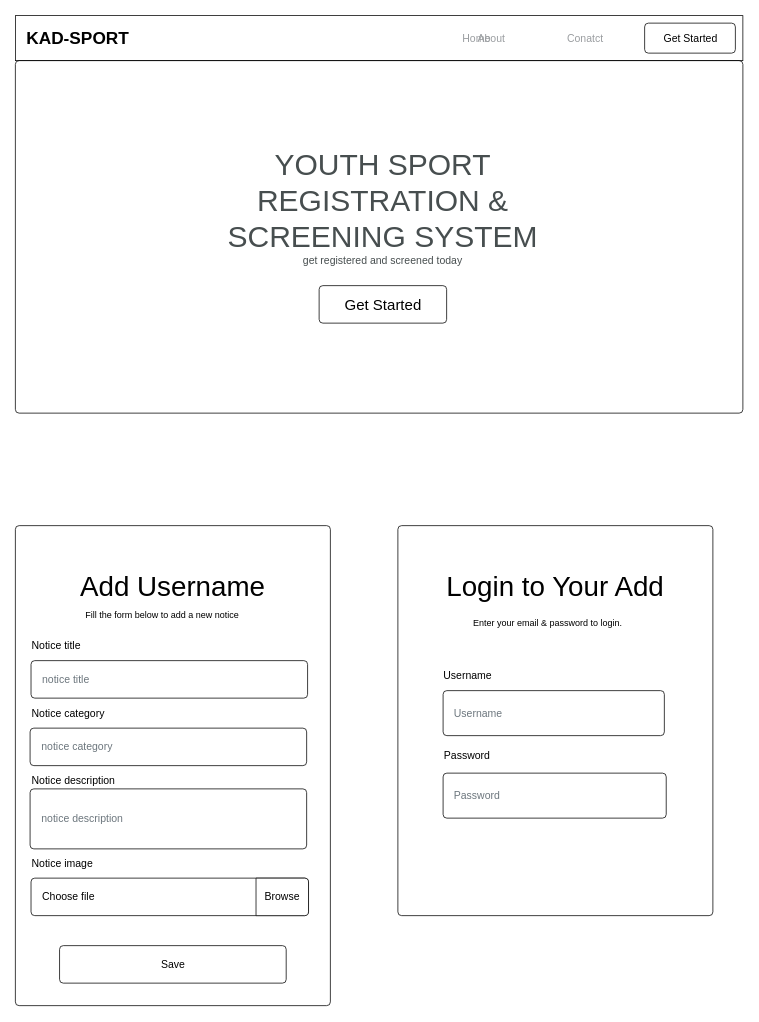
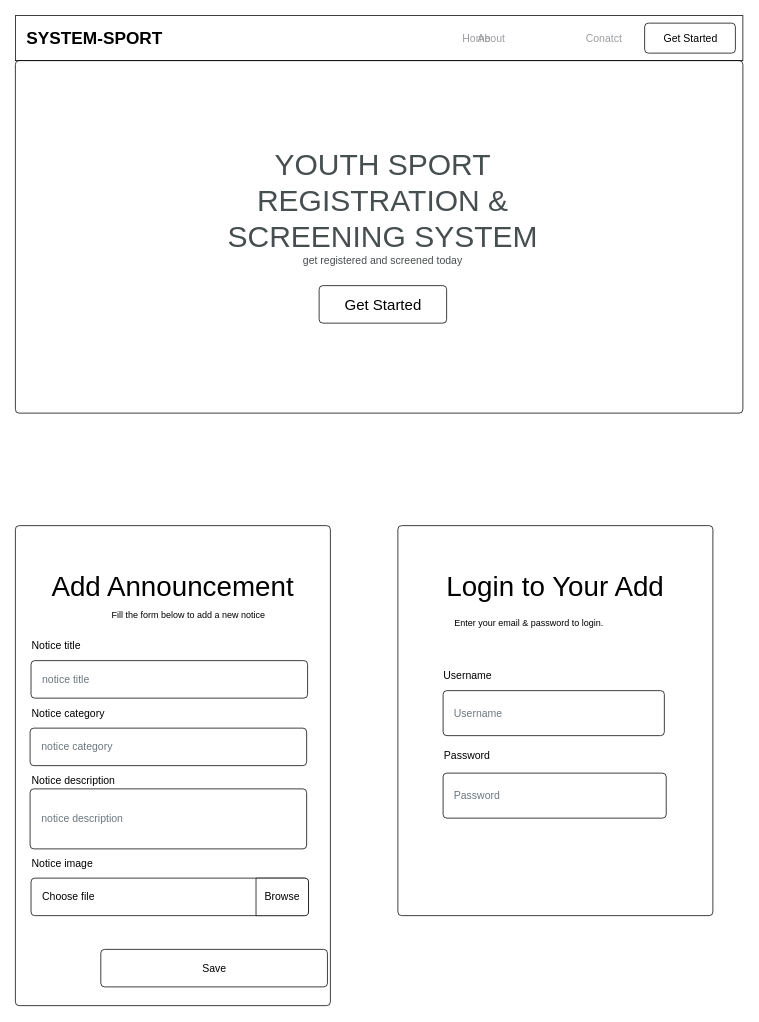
(57, 38) -> (67, 38)
(585, 38) -> (604, 38)
(173, 577) -> (173, 577)
(162, 615) -> (188, 615)
(548, 623) -> (529, 623)
(173, 964) -> (214, 968)
